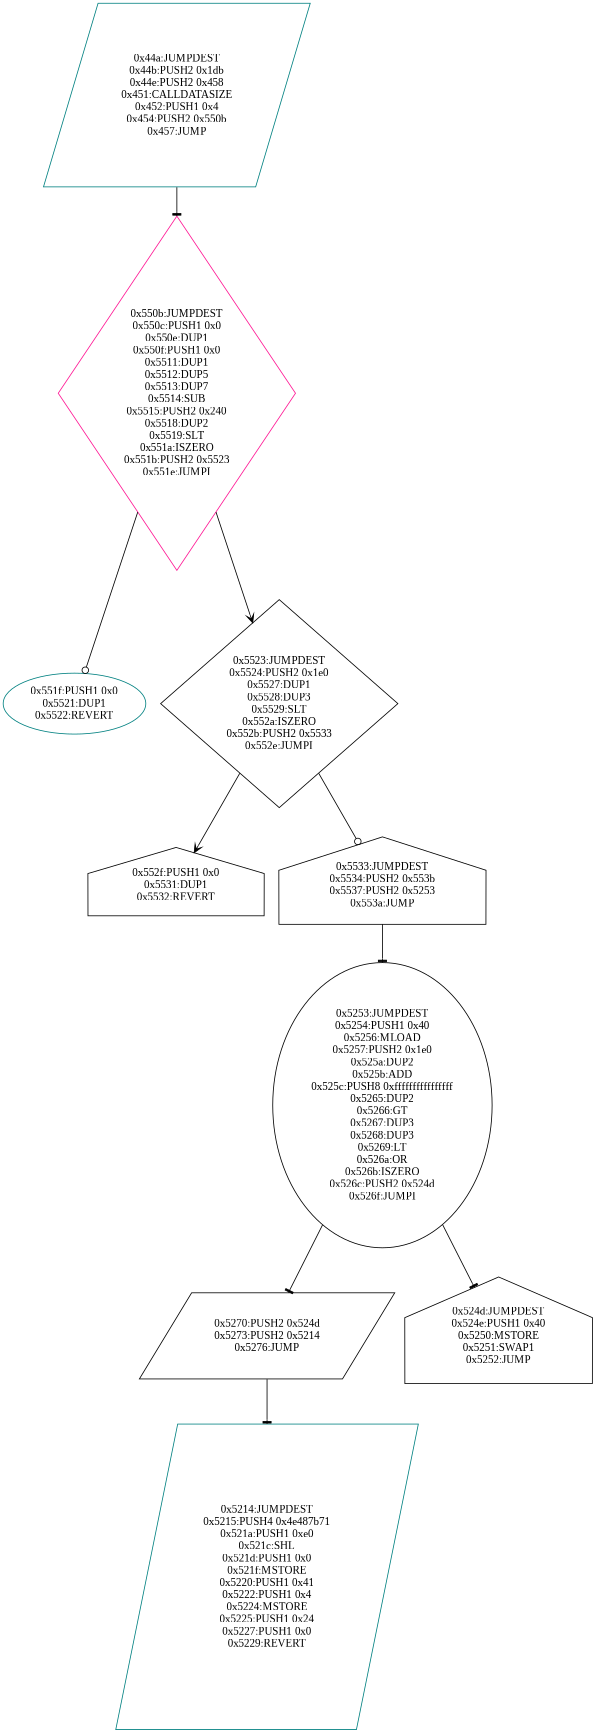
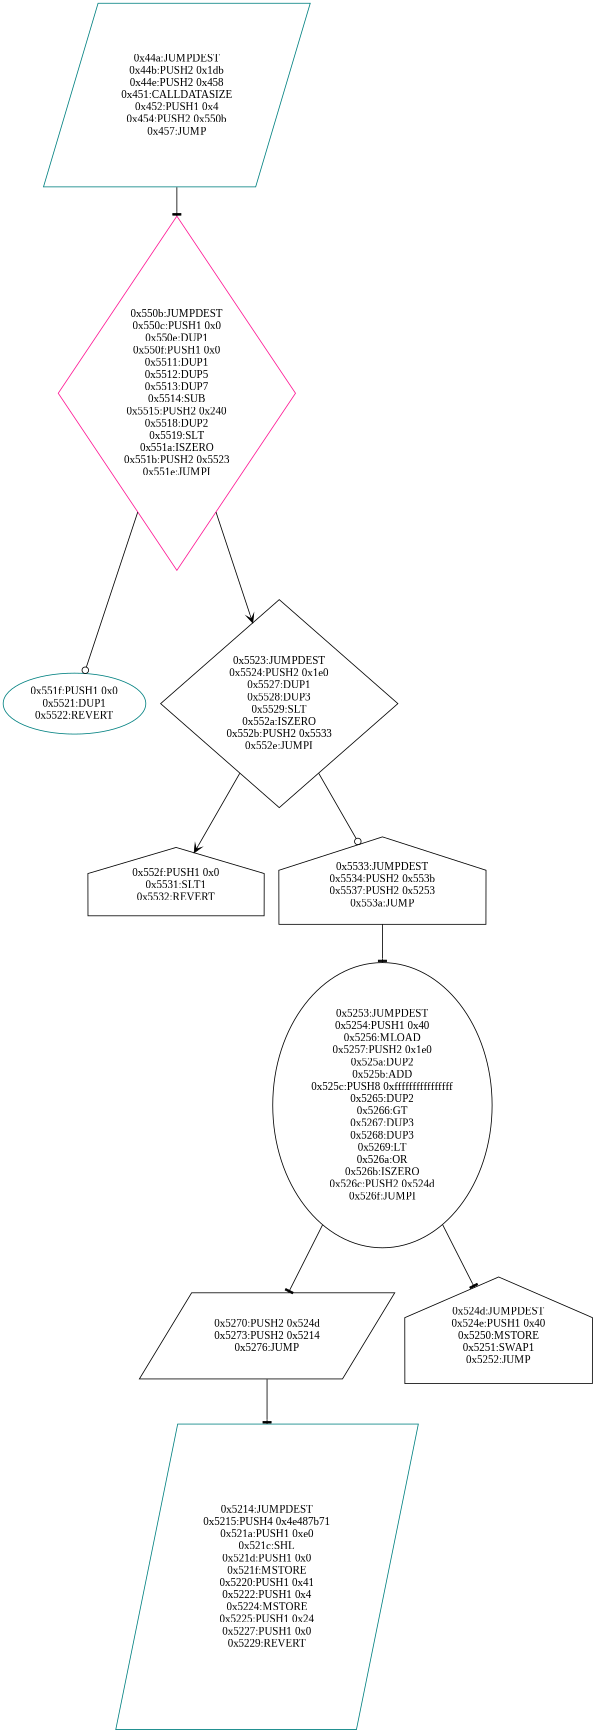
(176, 885) -> (176, 885)
